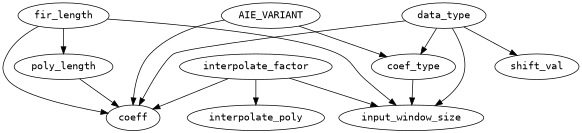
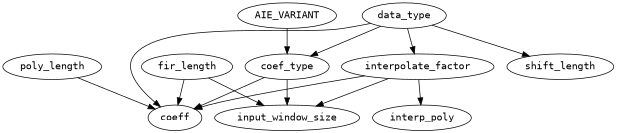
(64, 38) -> none
(164, 43) -> (228, 94)
(537, 67) -> (560, 67)
(465, 68) -> (410, 38)
(256, 118) -> (422, 118)
